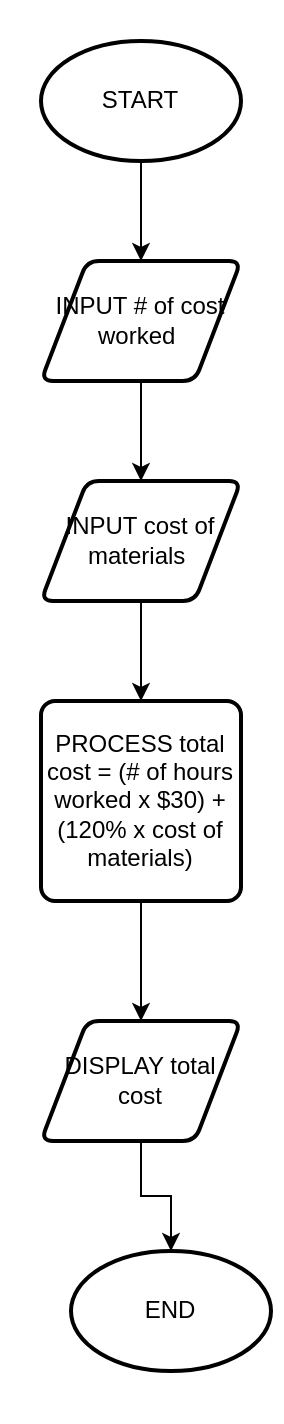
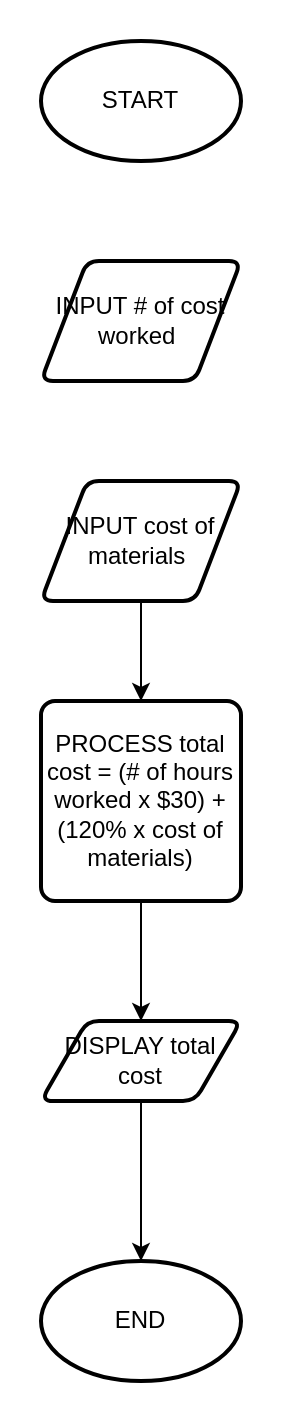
(141, 204) -> none
(141, 424) -> none
(141, 1081) -> (141, 1061)
(171, 1311) -> (141, 1321)
